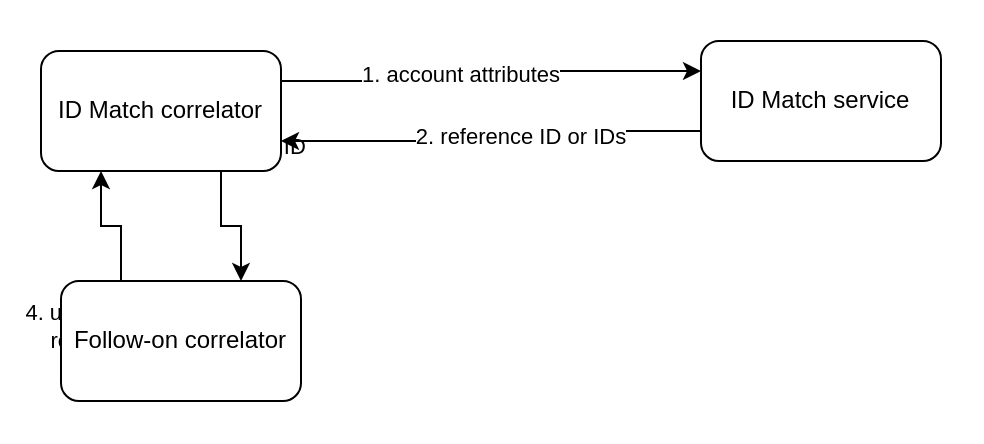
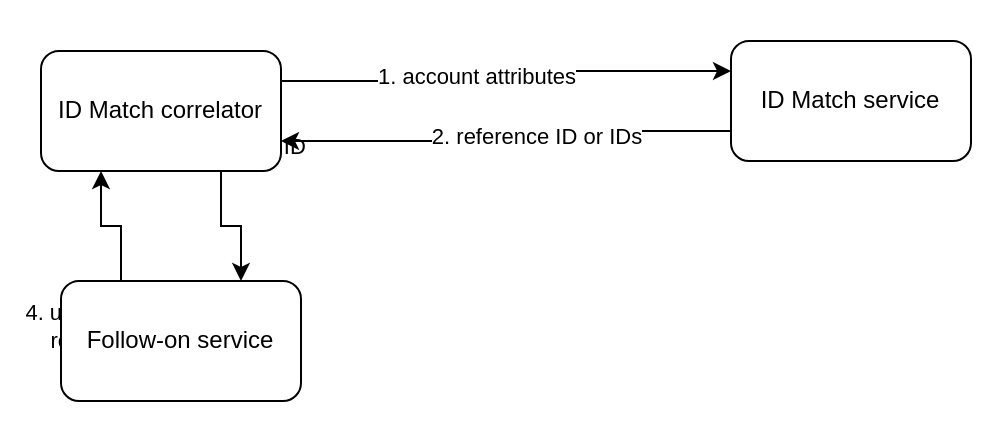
(821, 101) -> (851, 101)
(181, 341) -> (181, 341)
